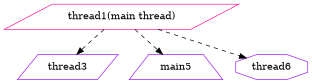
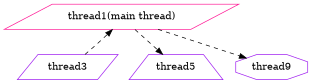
(93, 39) -> (96, 45)
(176, 67) -> (176, 67)
(272, 67) -> (272, 67)
